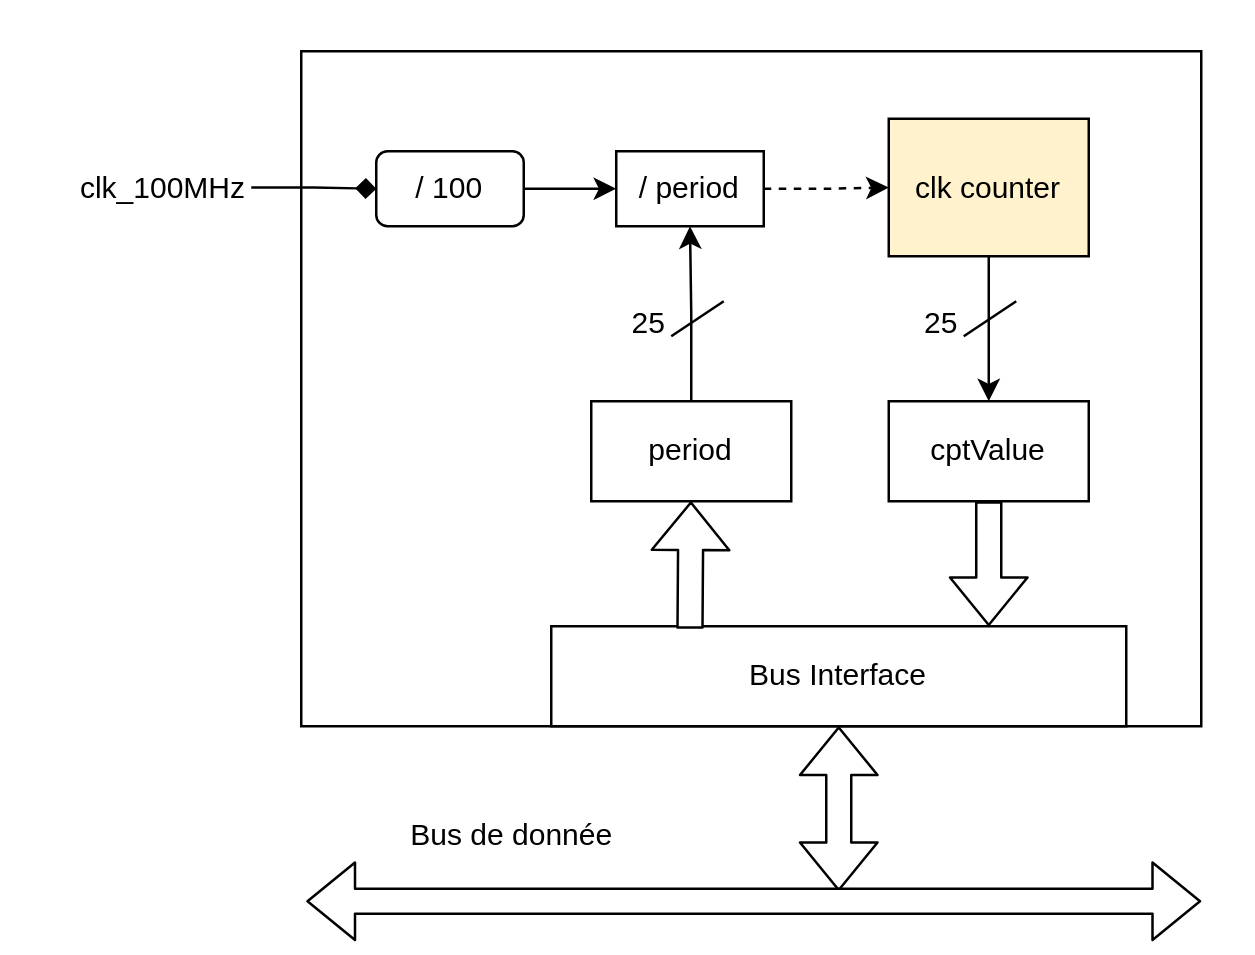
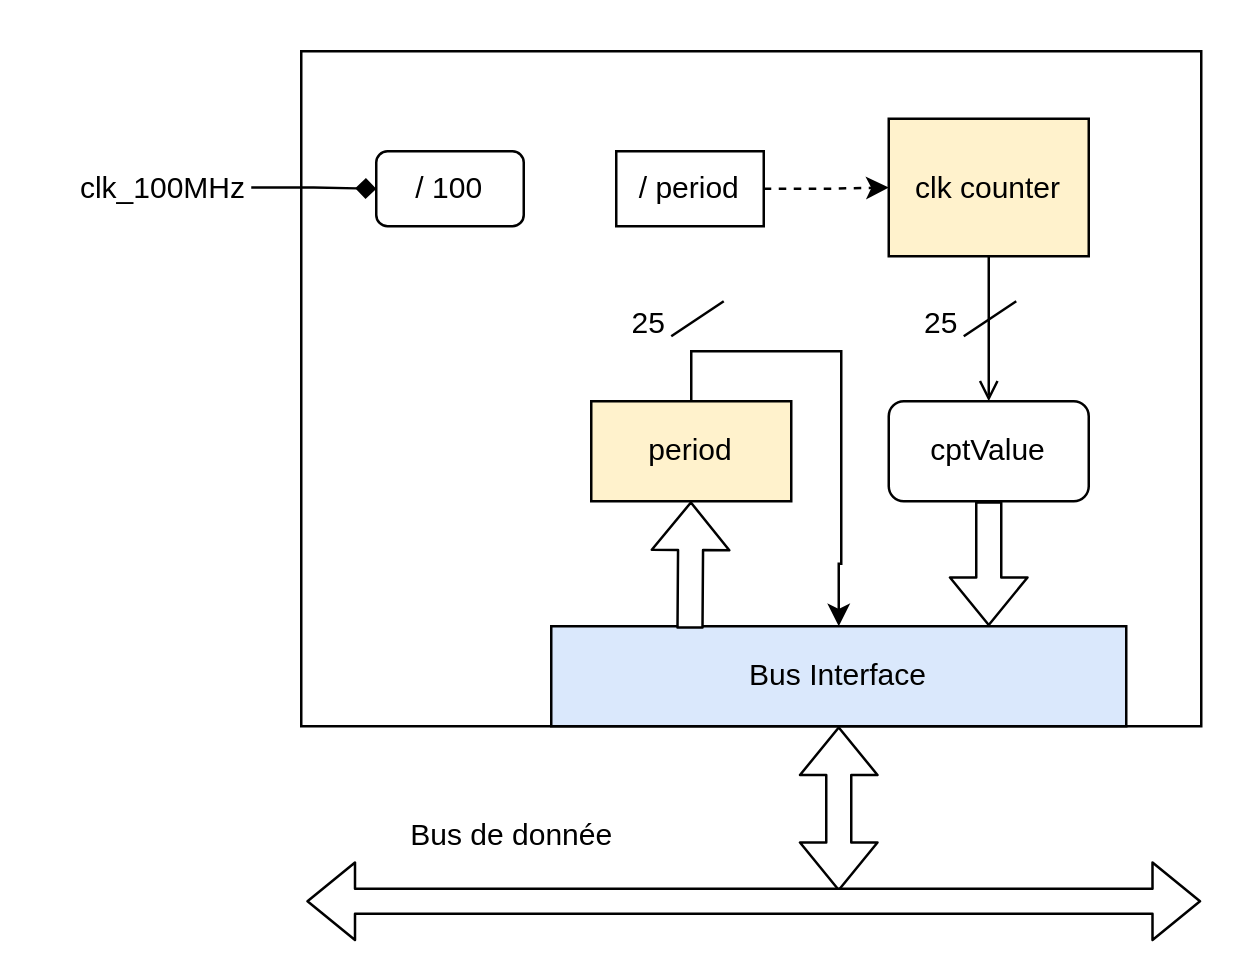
(569, 189) -> none
(691, 280) -> (841, 404)
(989, 383) -> (989, 387)
(691, 451) -> (691, 451)
(989, 451) -> (989, 451)
(839, 676) -> (839, 676)
